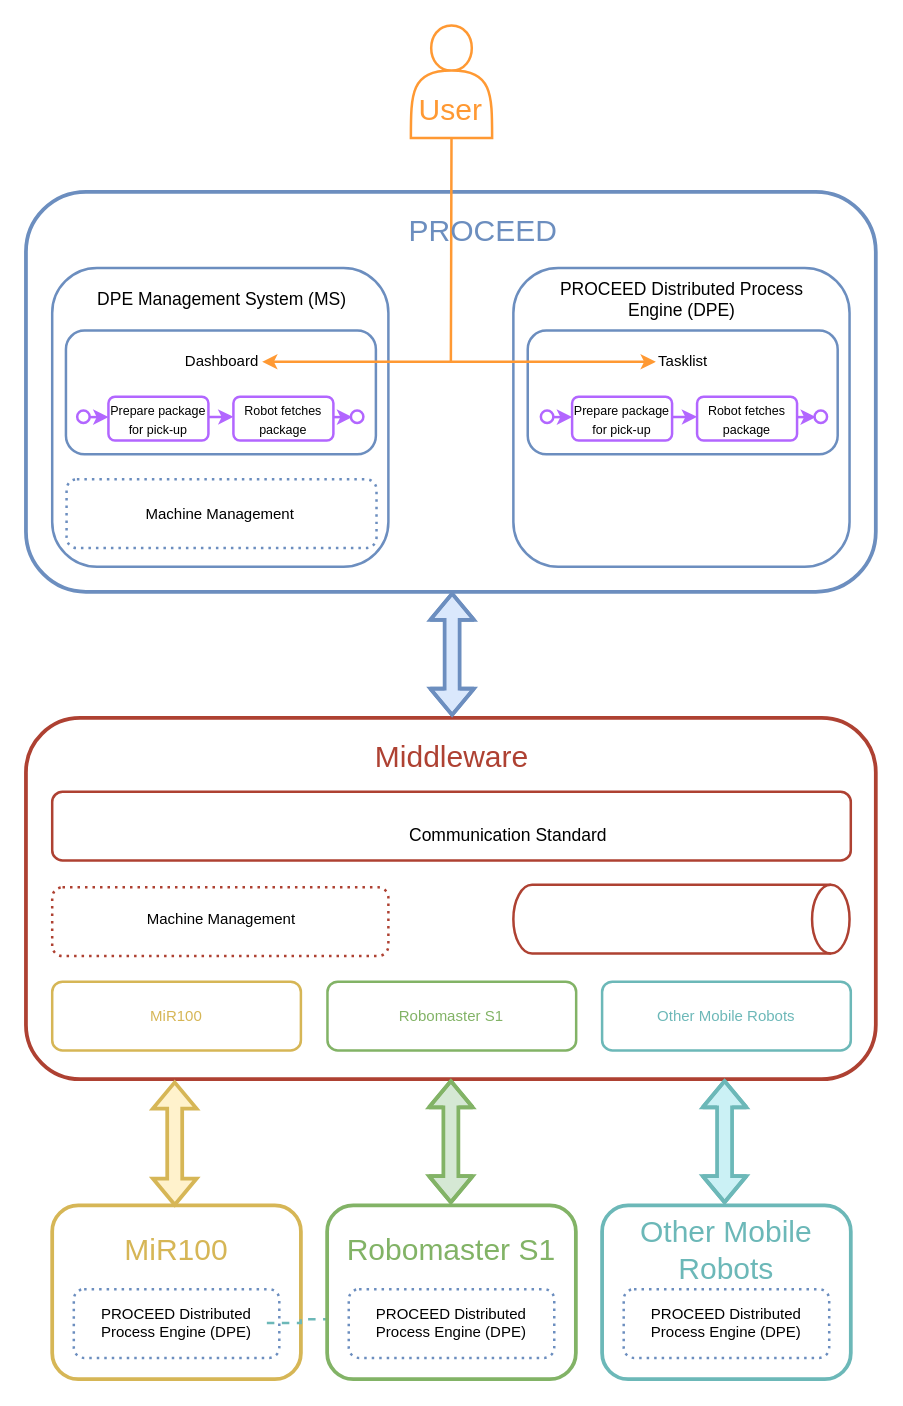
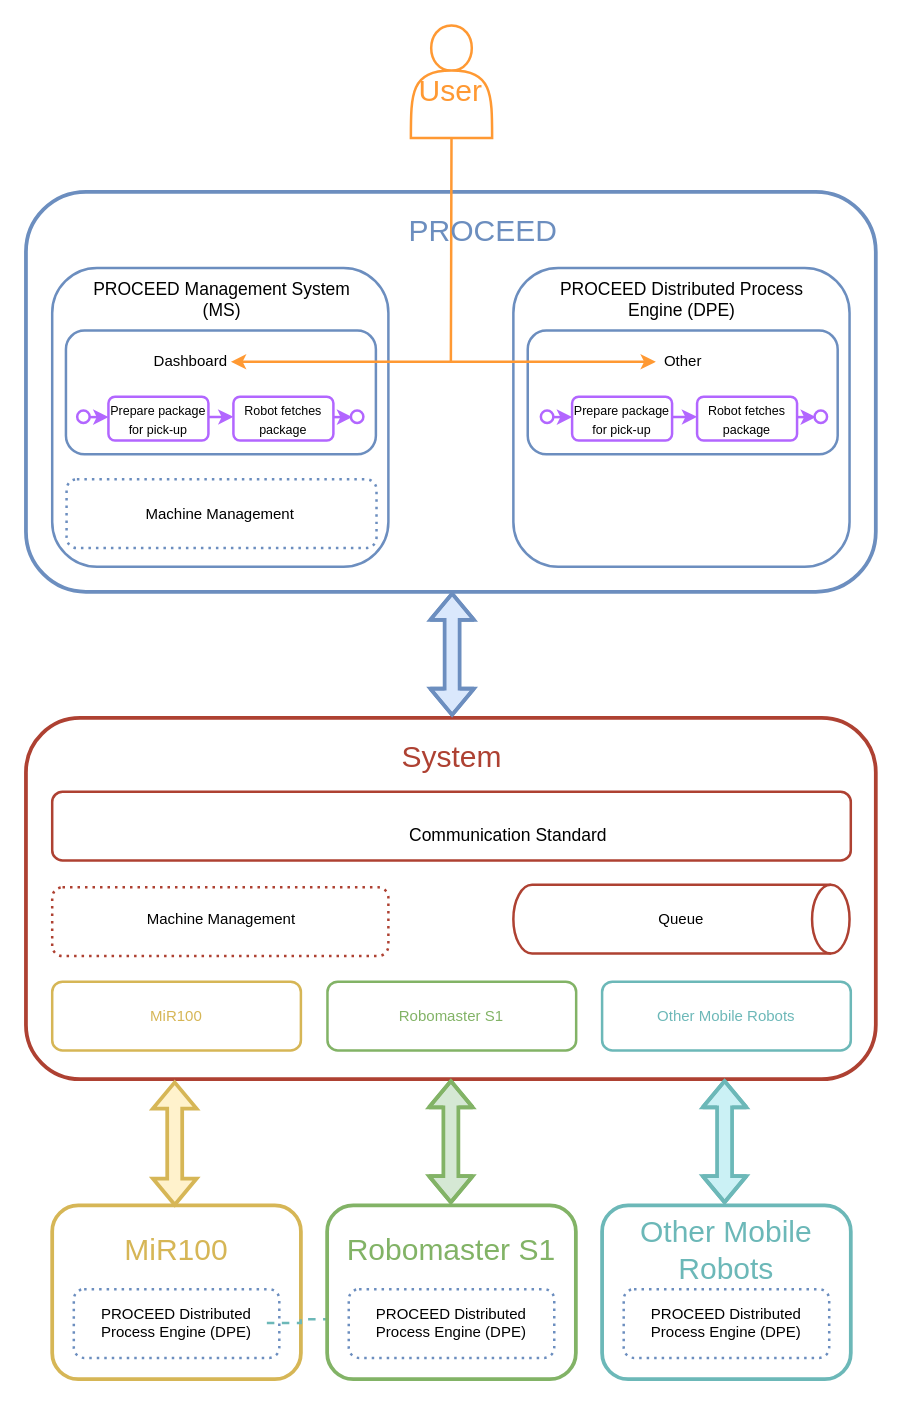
(451, 111) -> (451, 92)
(222, 299) -> (222, 299)
(222, 362) -> (191, 362)
(683, 362) -> (683, 362)
(452, 758) -> (452, 758)
none -> (681, 919)
